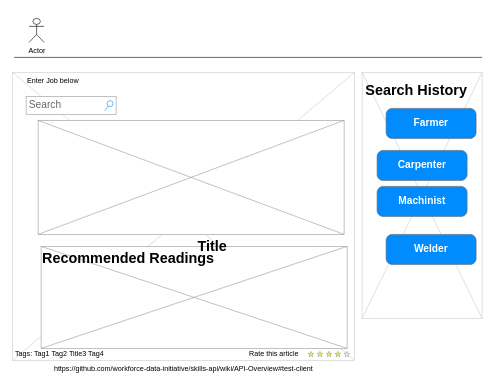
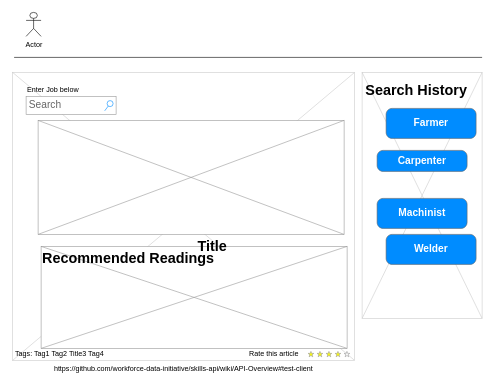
(37, 30) -> (34, 24)
(77, 81) -> (77, 90)
(422, 165) -> (422, 161)
(422, 201) -> (422, 213)
